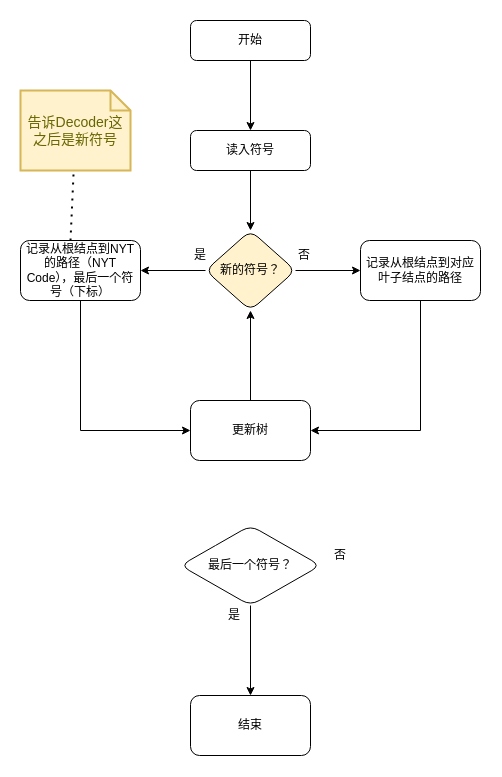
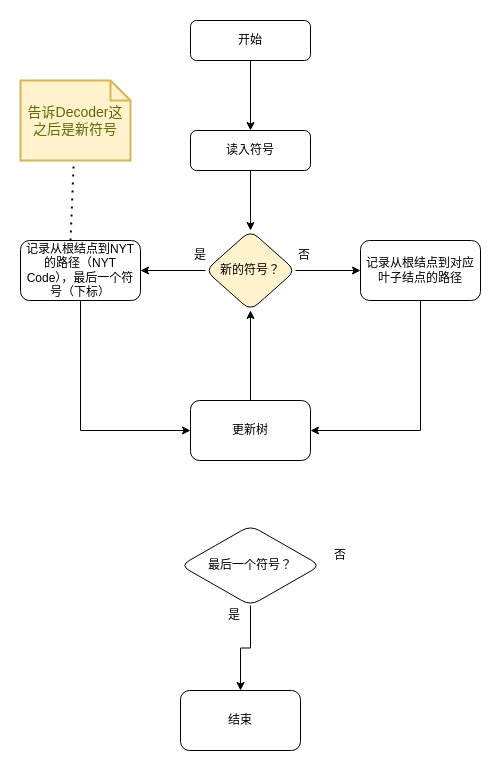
(76, 131) -> (76, 121)
(251, 726) -> (241, 721)
